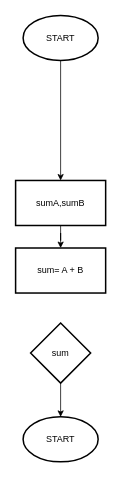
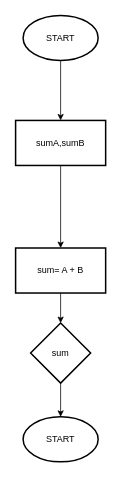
(60, 203) -> (60, 143)
none -> (60, 305)
